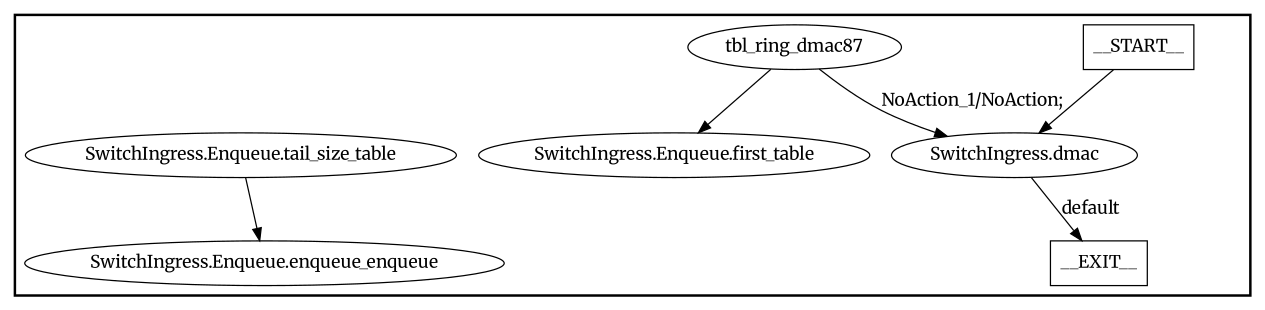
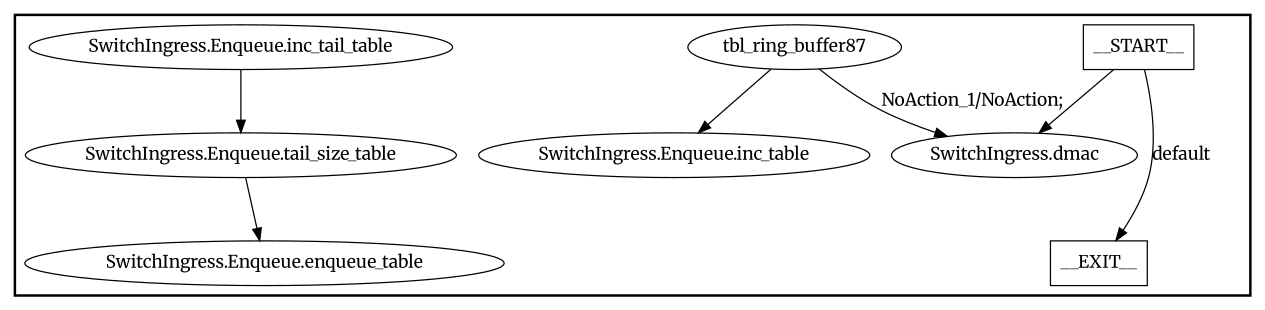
none -> (241, 47)
(795, 47) -> (795, 47)
(674, 155) -> (674, 155)
(1053, 204) -> (1153, 153)
(264, 263) -> (264, 263)
